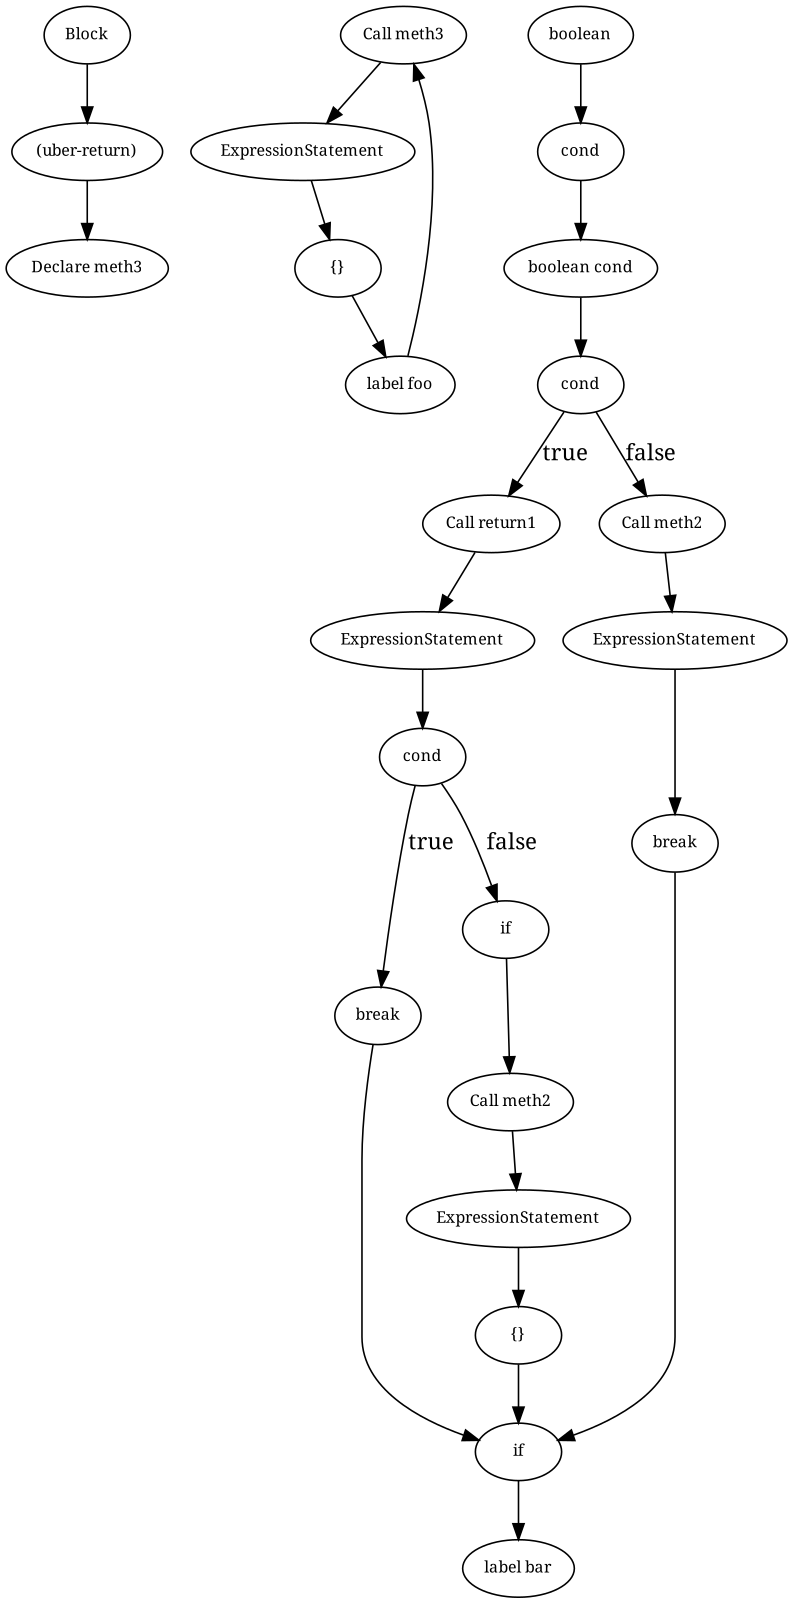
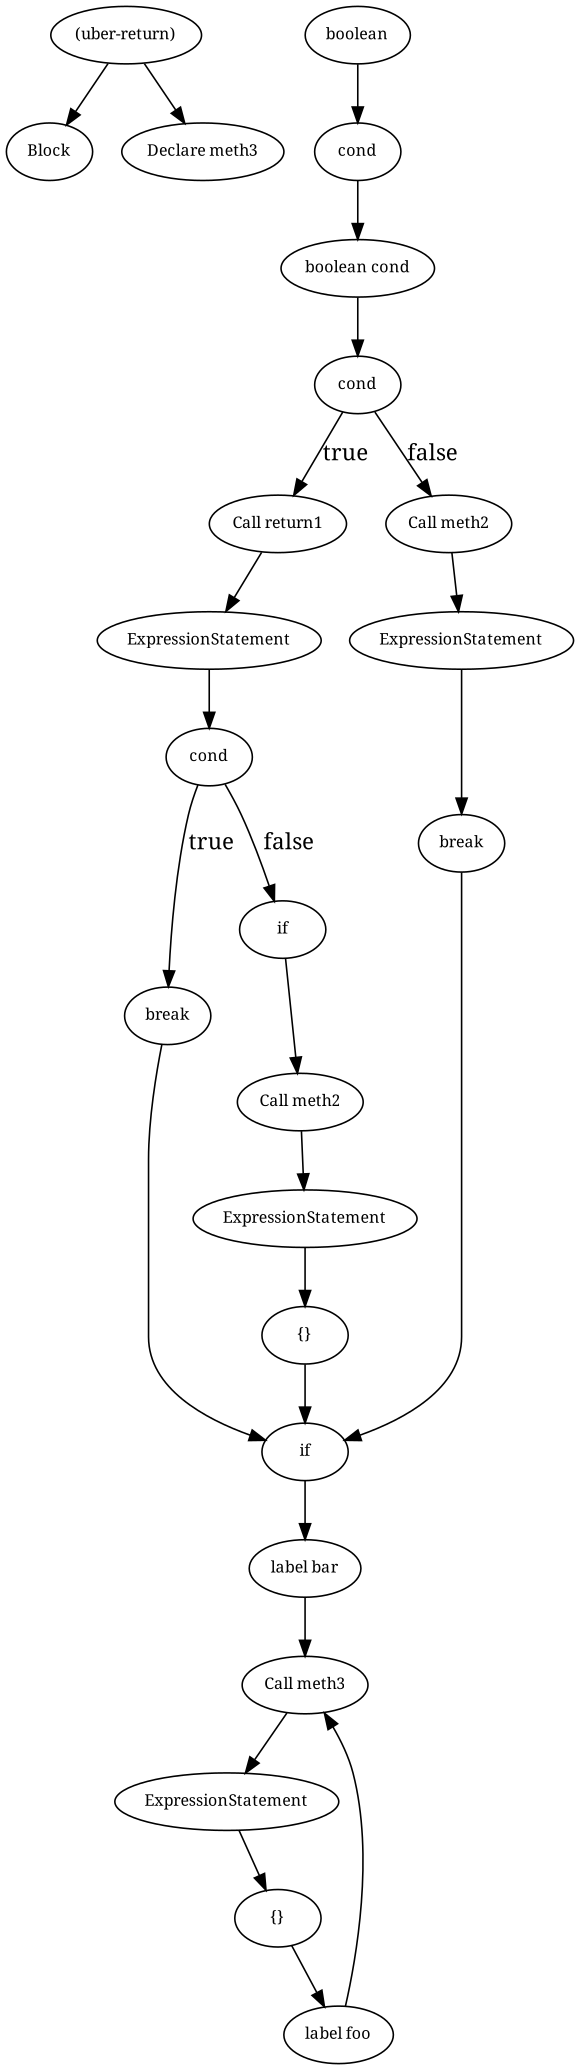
(87, 86) -> (92, 87)
none -> (305, 1619)
